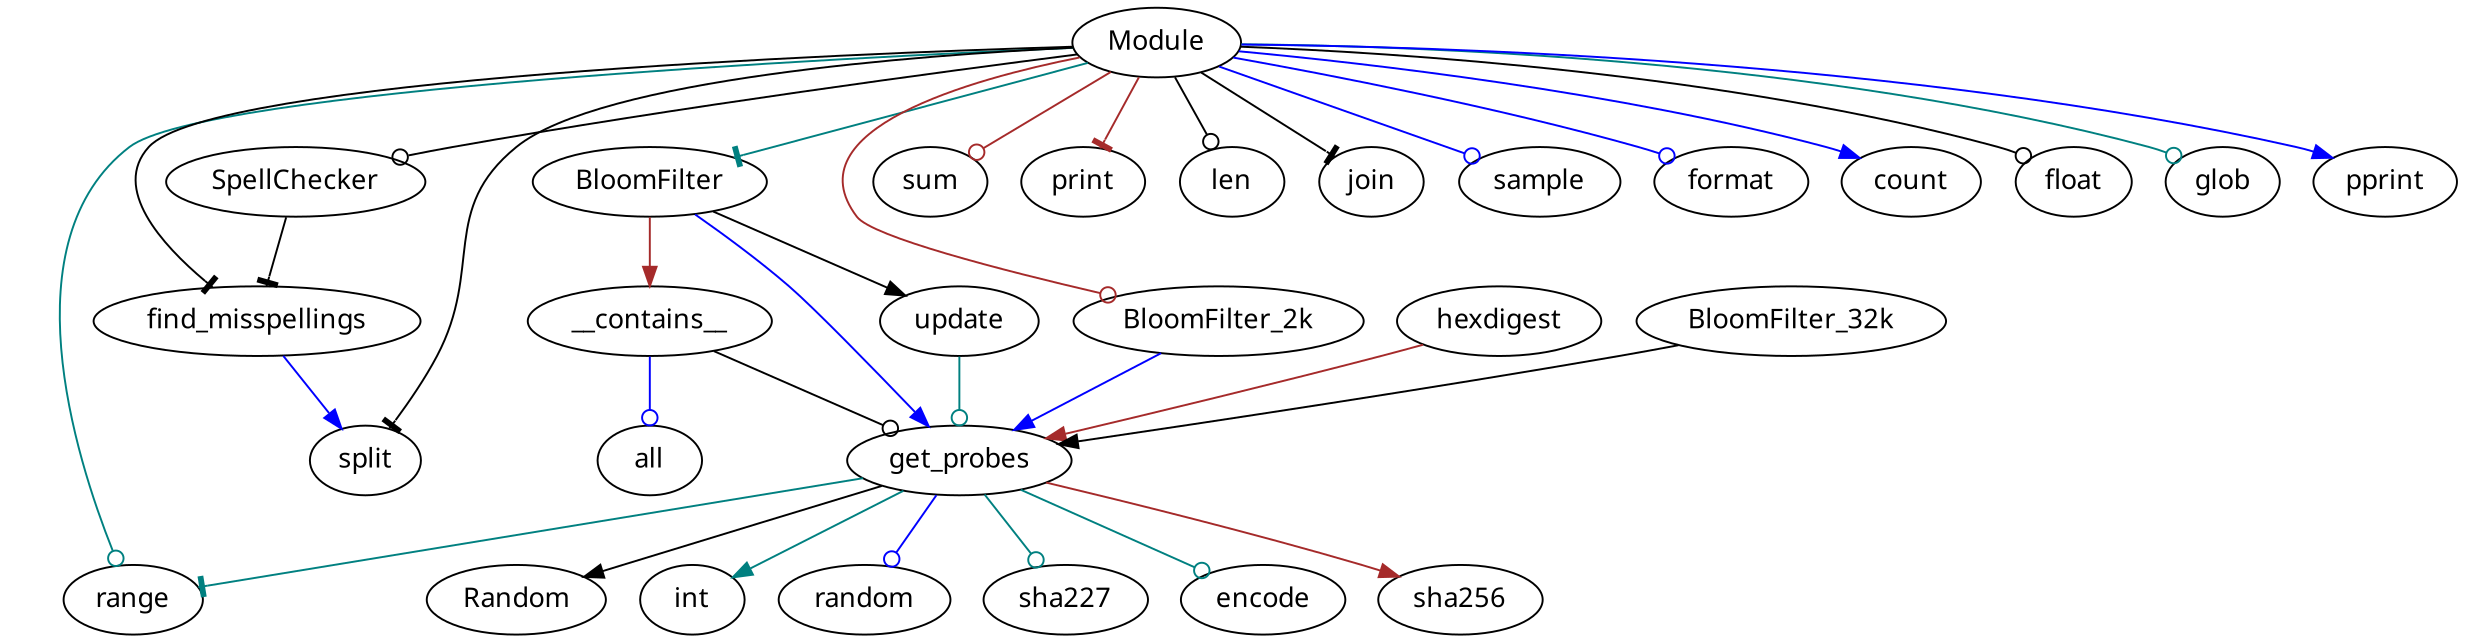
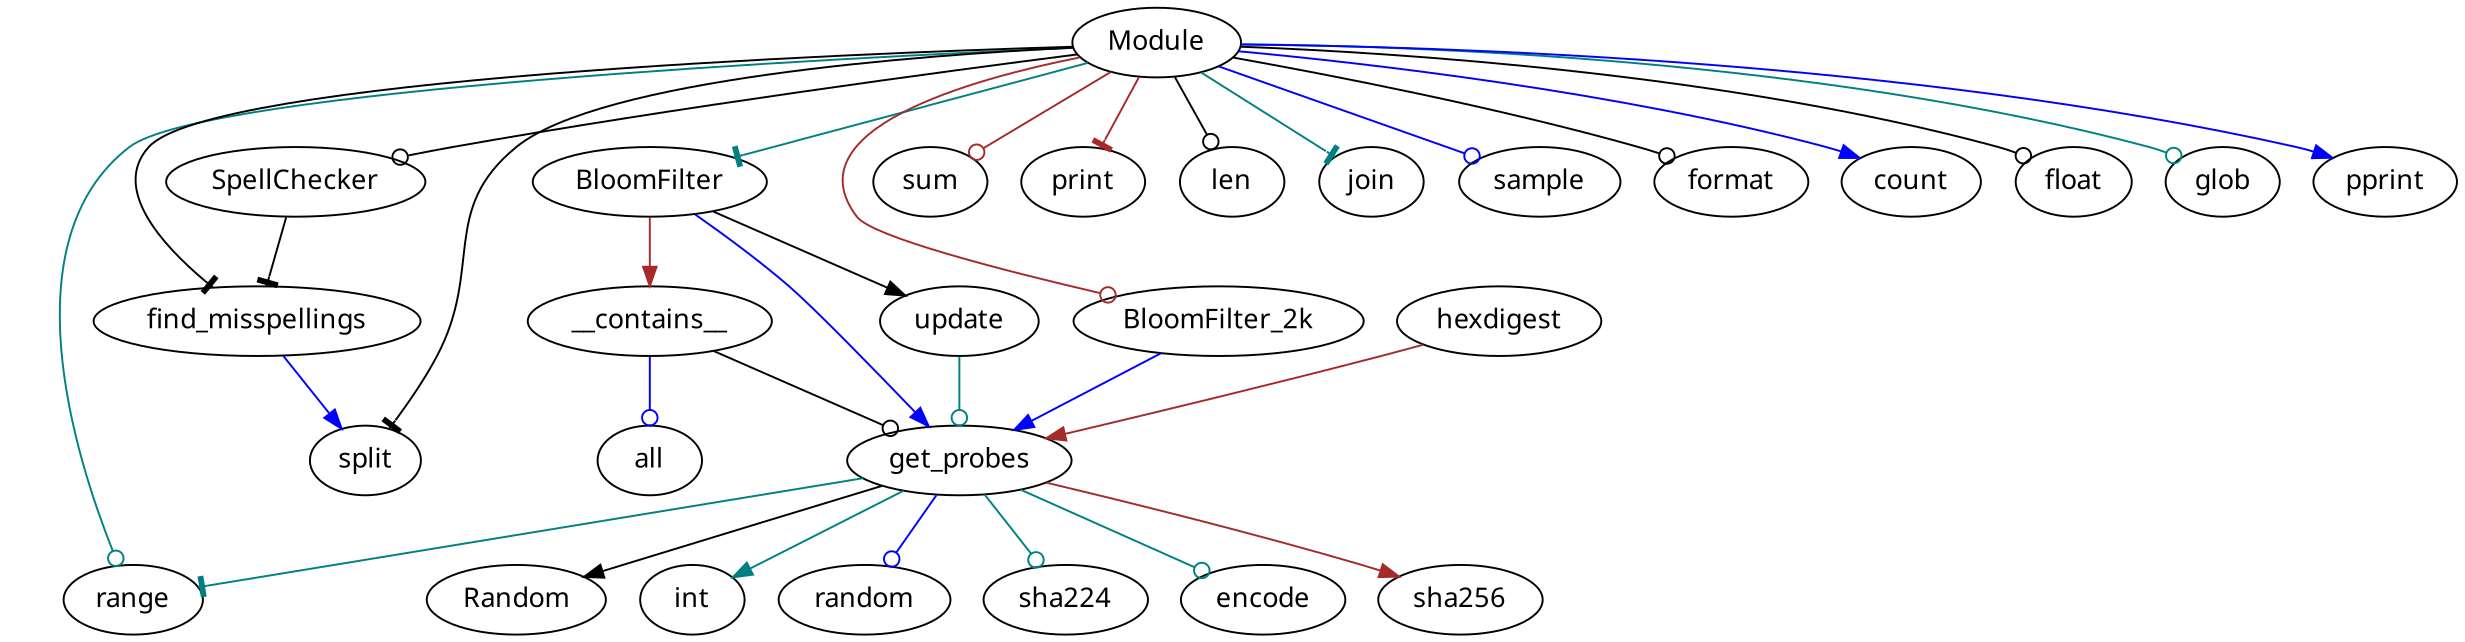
(1448, 100) -> (1448, 100)
(1264, 112) -> (1264, 112)
(1791, 321) -> none
(1066, 600) -> (1066, 600)
